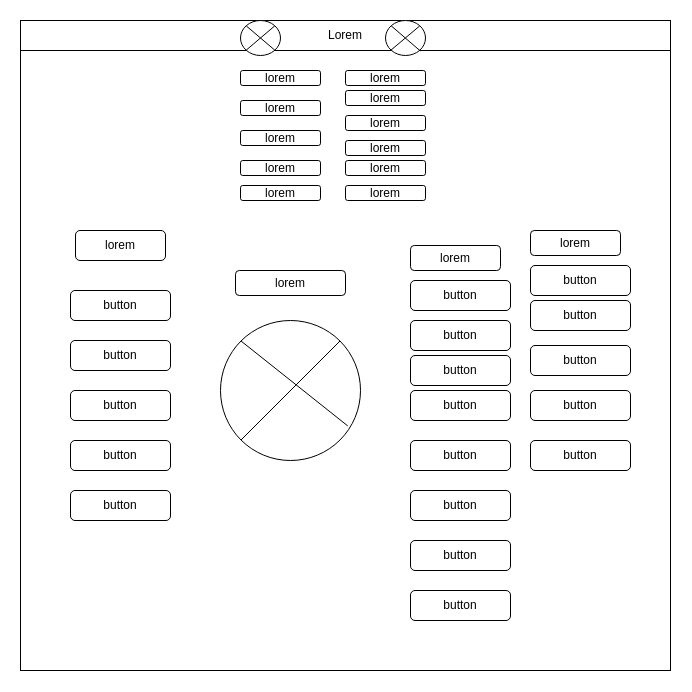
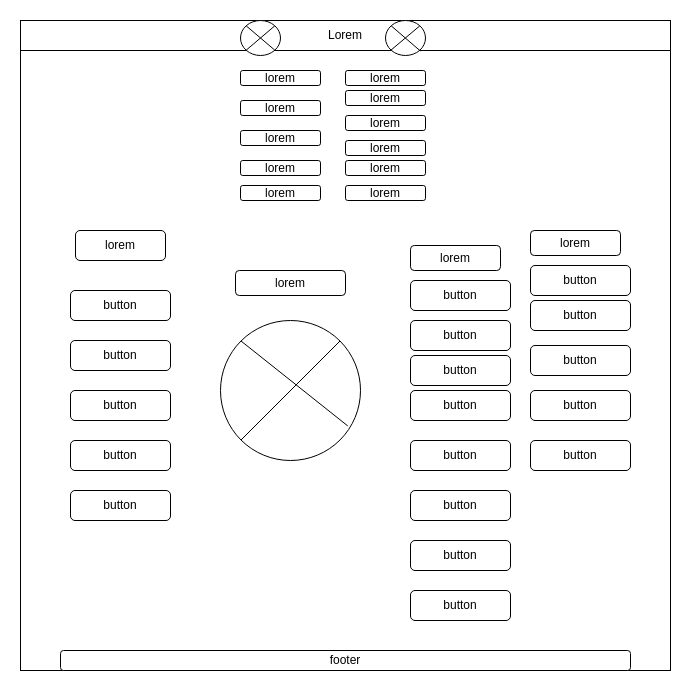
none -> (346, 661)
